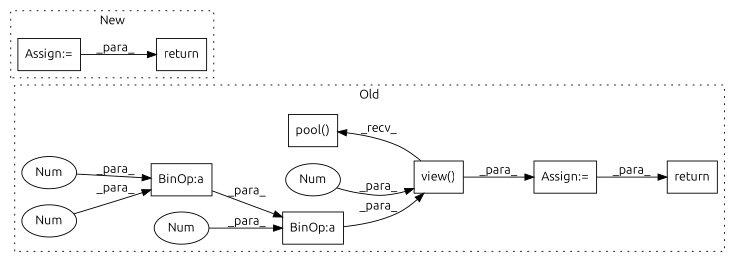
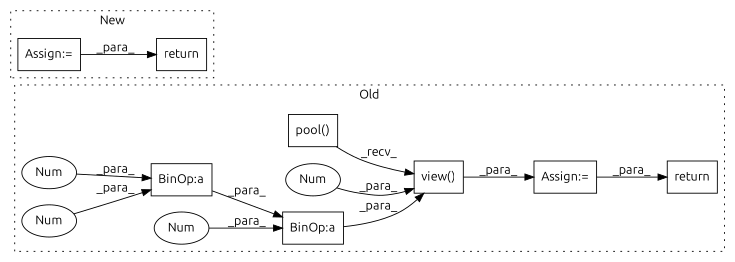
(386, 141) -> (369, 163)
